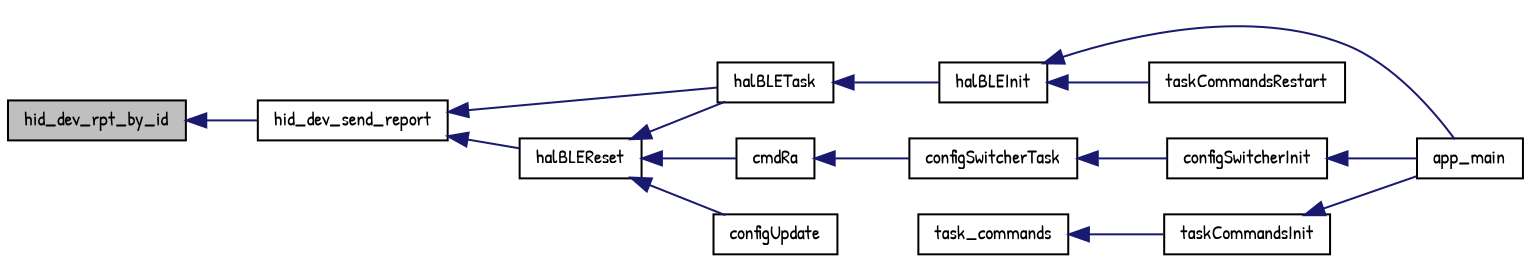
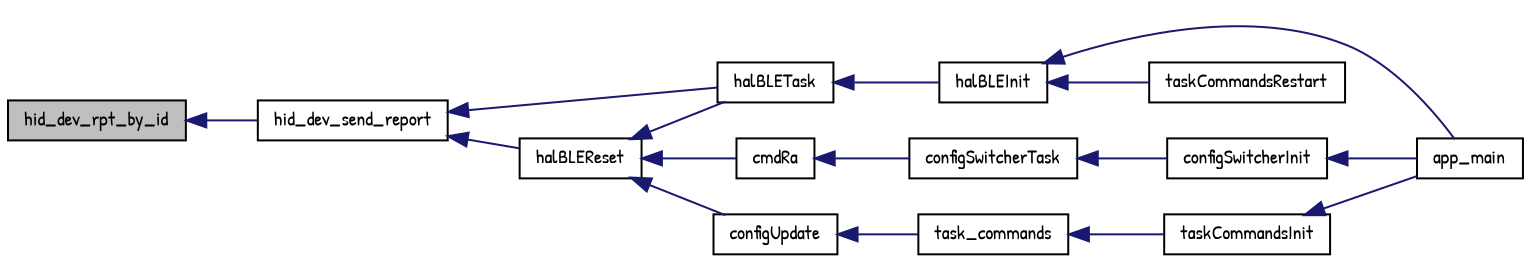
none -> (888, 234)
